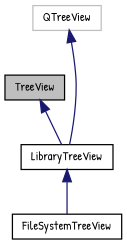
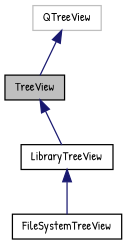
(76, 94) -> (48, 59)
